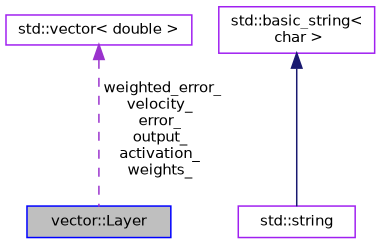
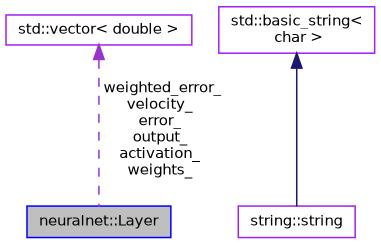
(99, 222) -> (99, 222)
(297, 222) -> (297, 222)
